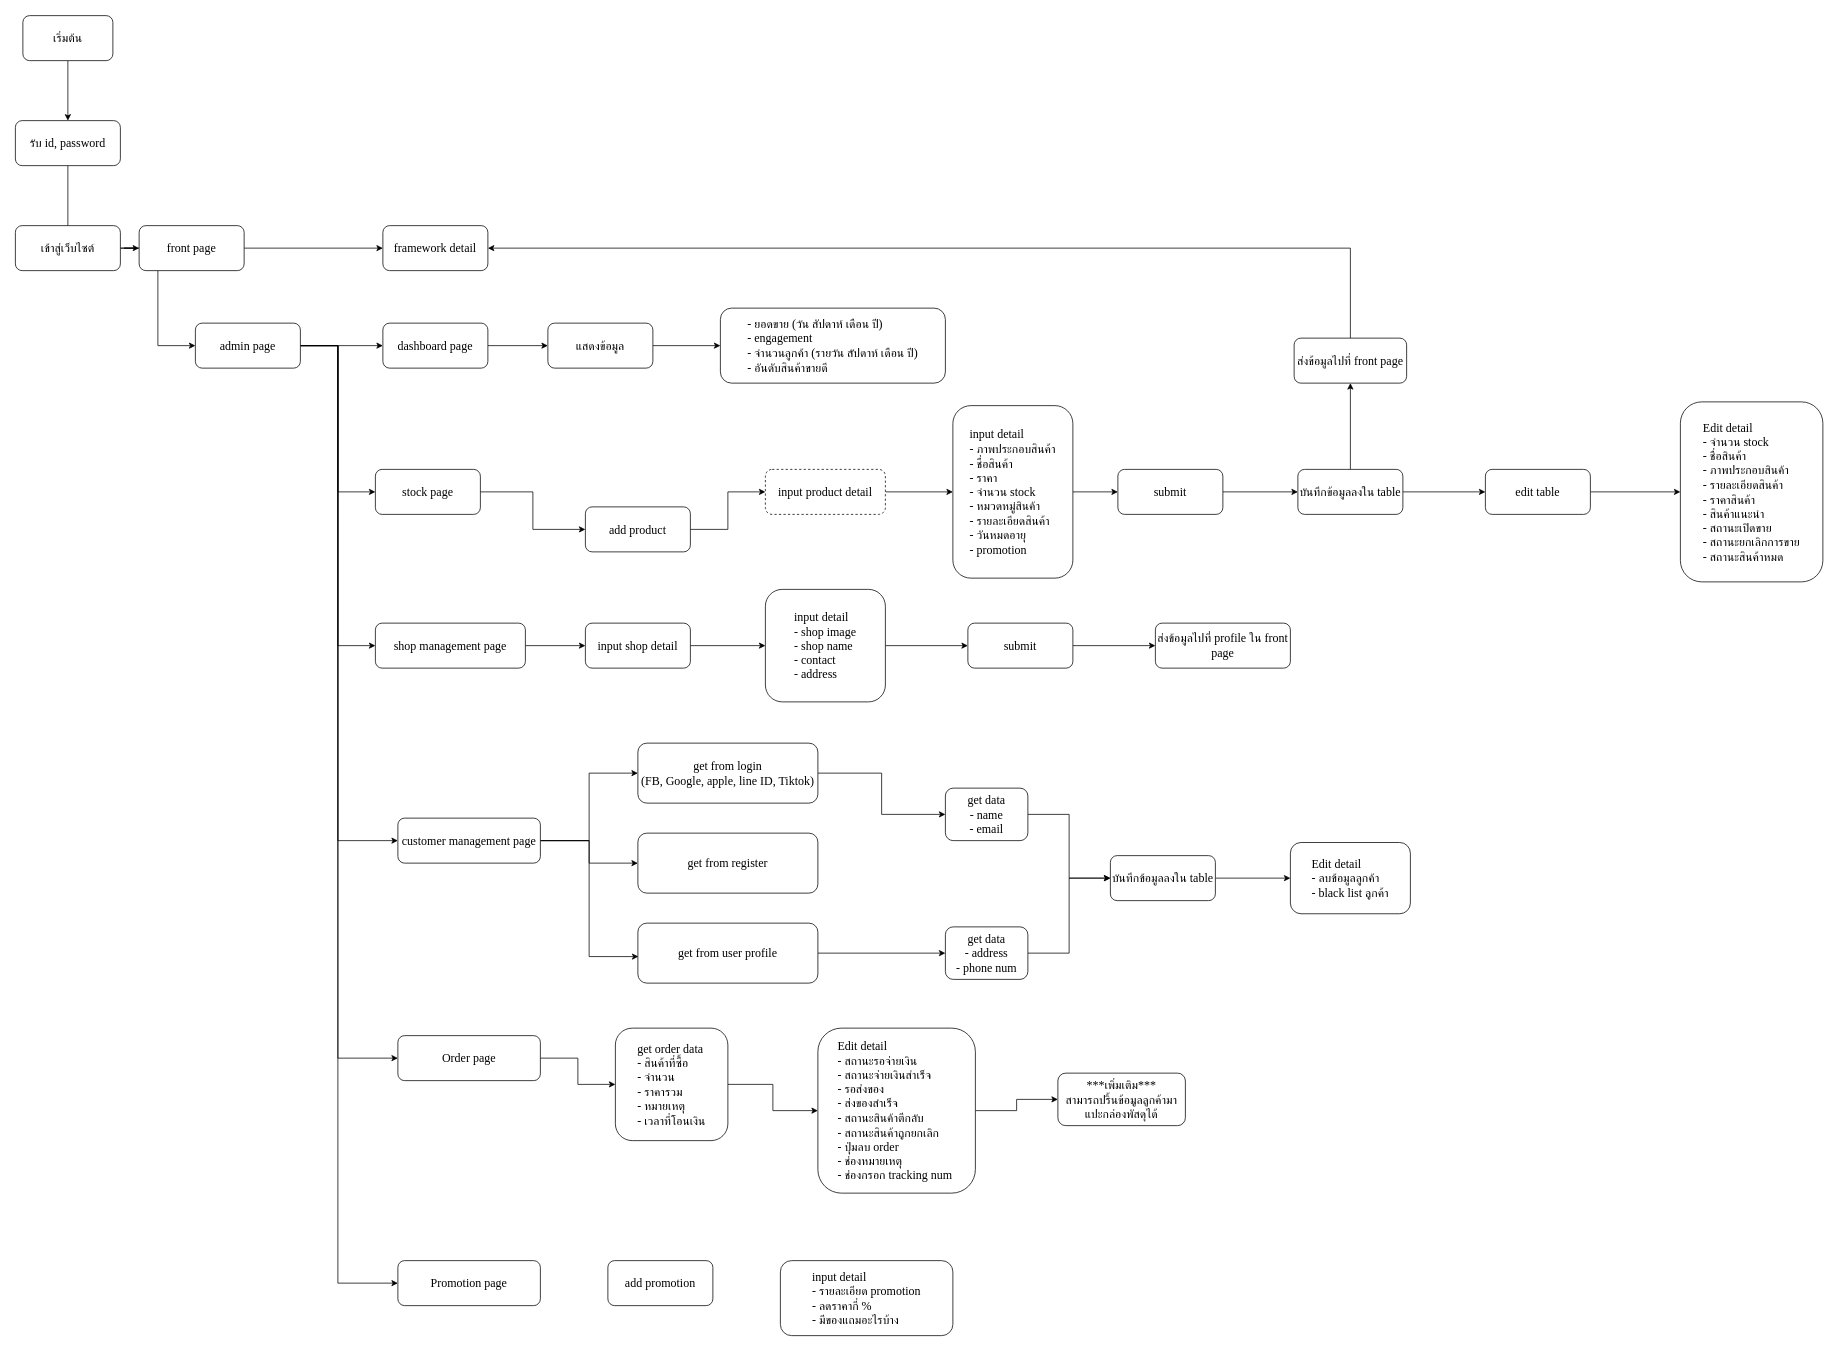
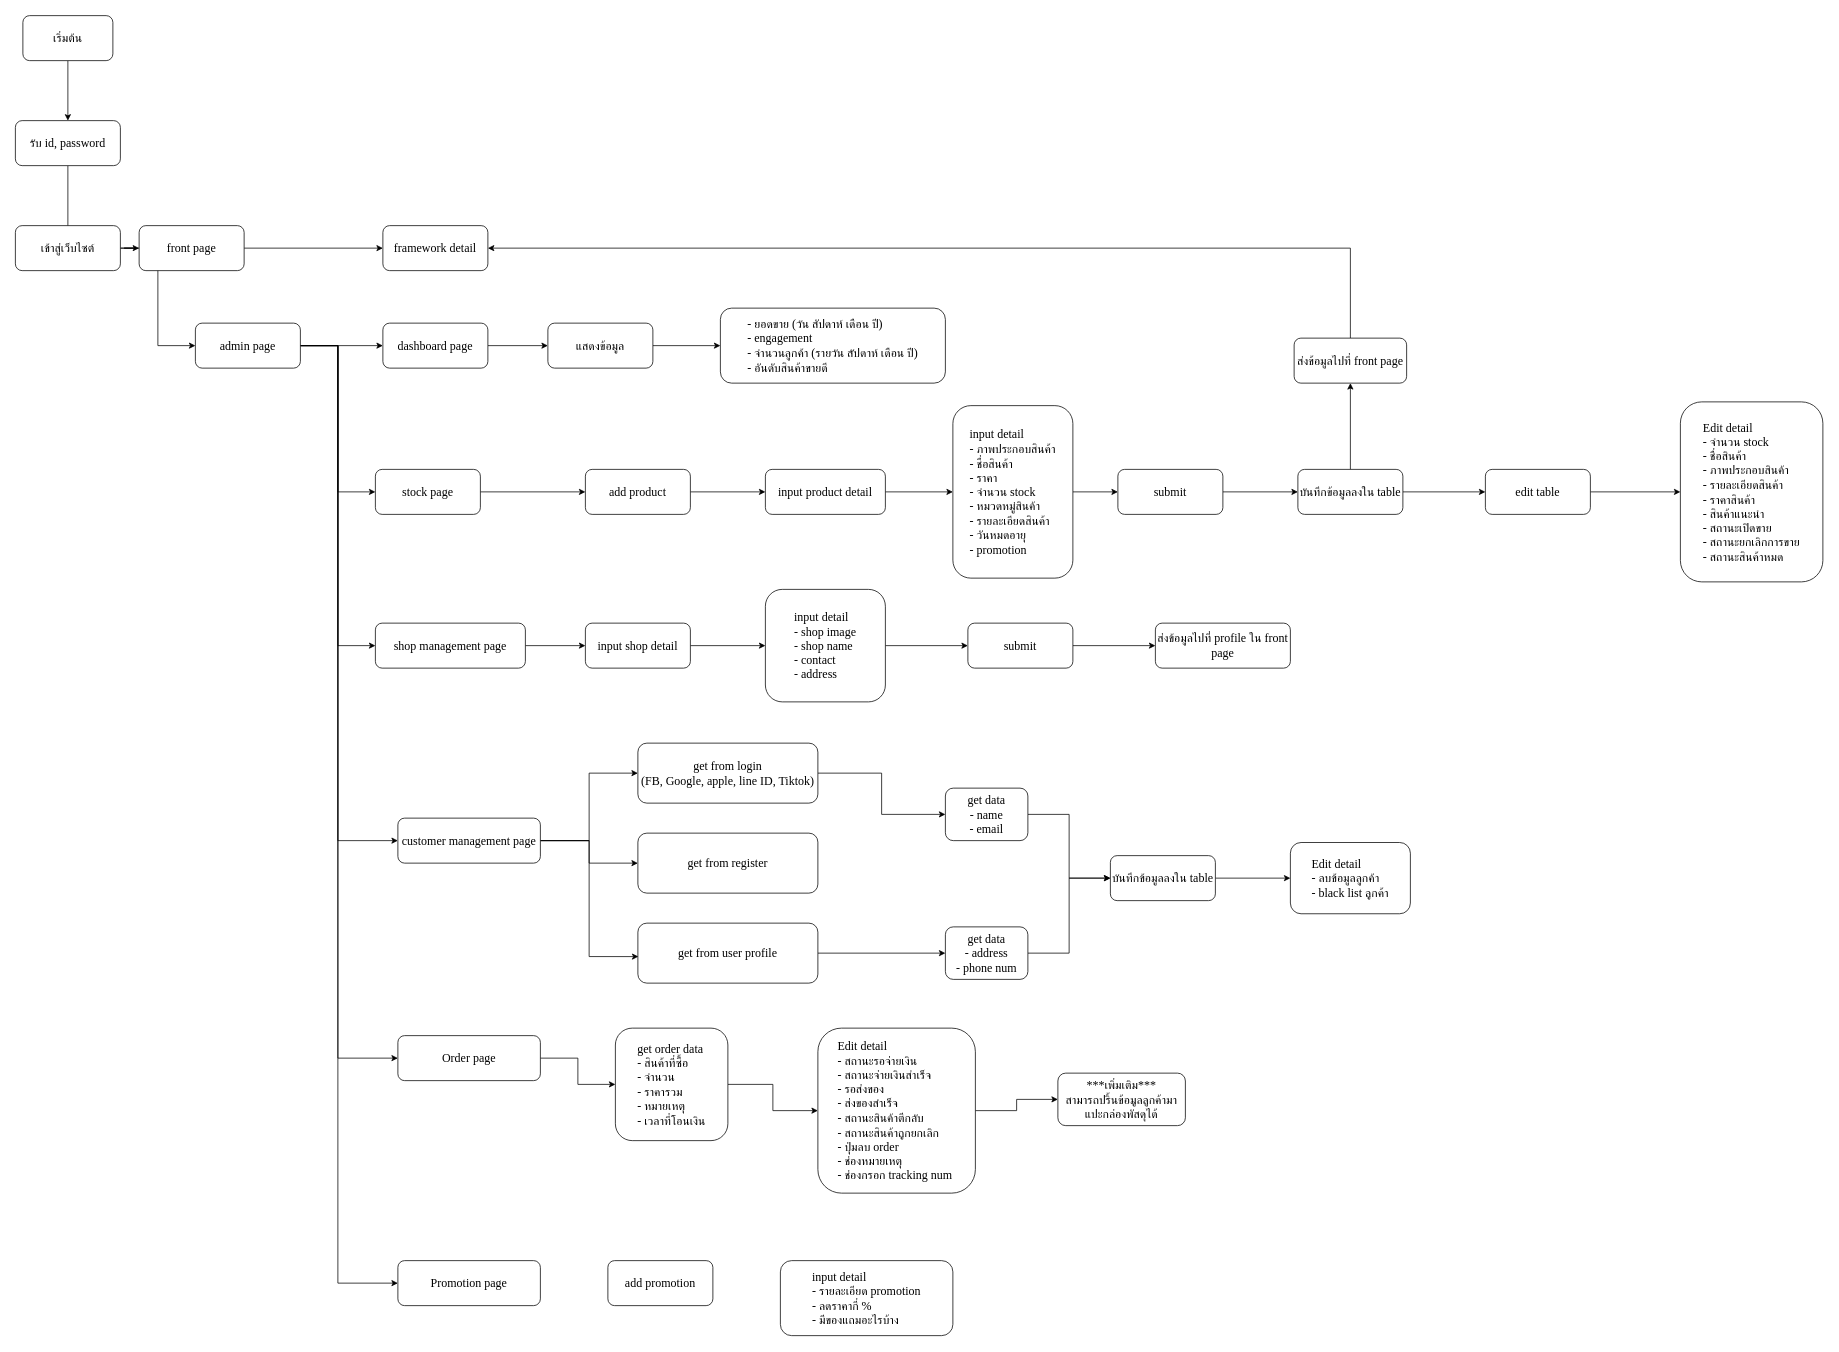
(825, 492) -> (825, 492)
(638, 529) -> (638, 492)
